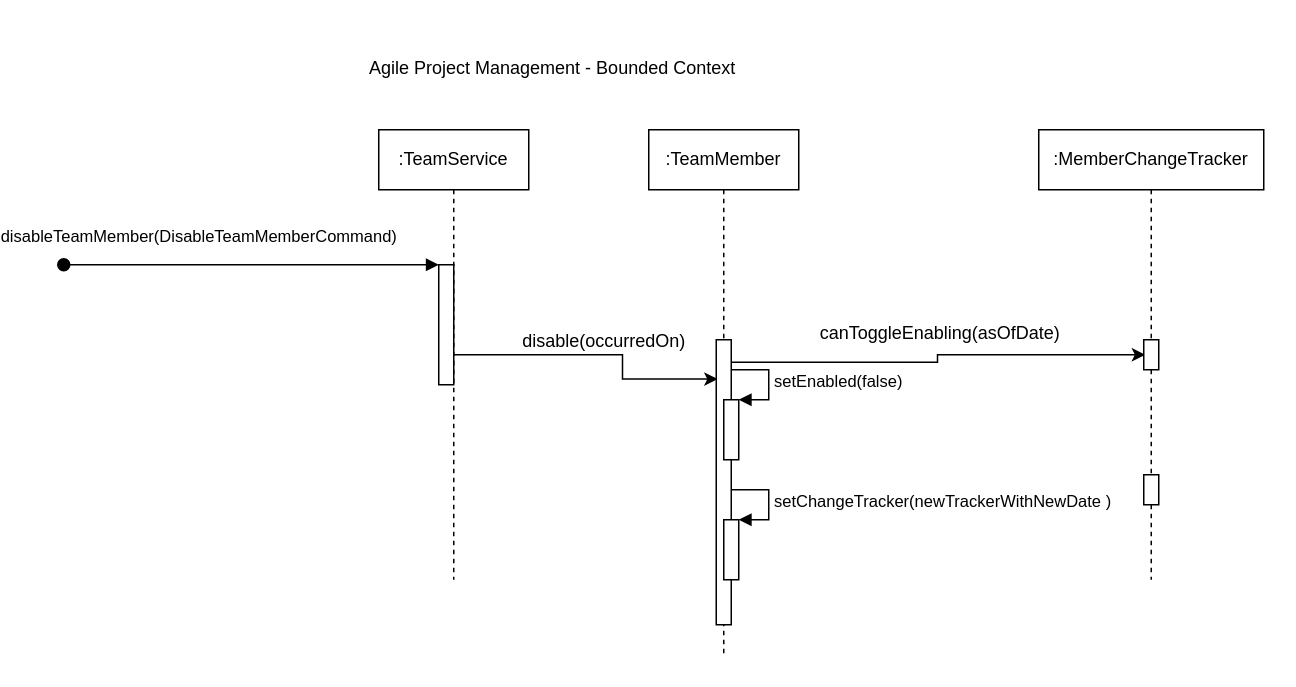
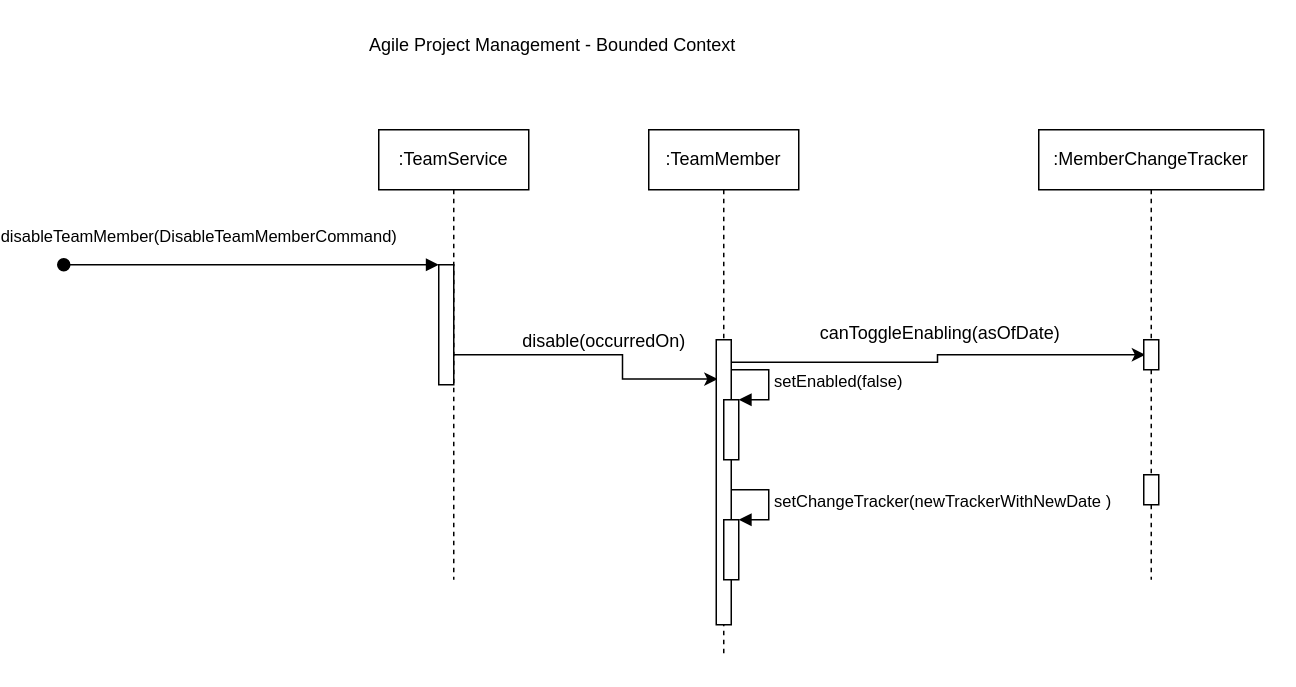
(562, 68) -> (562, 46)
